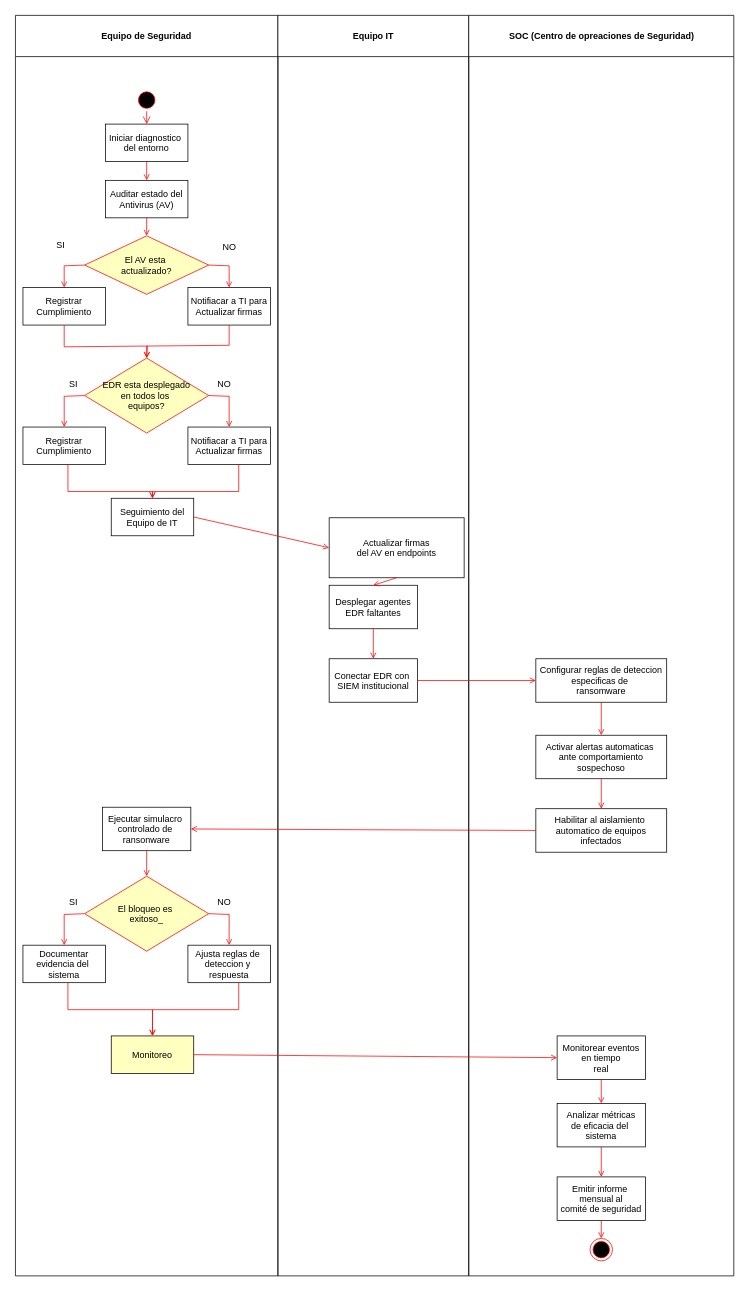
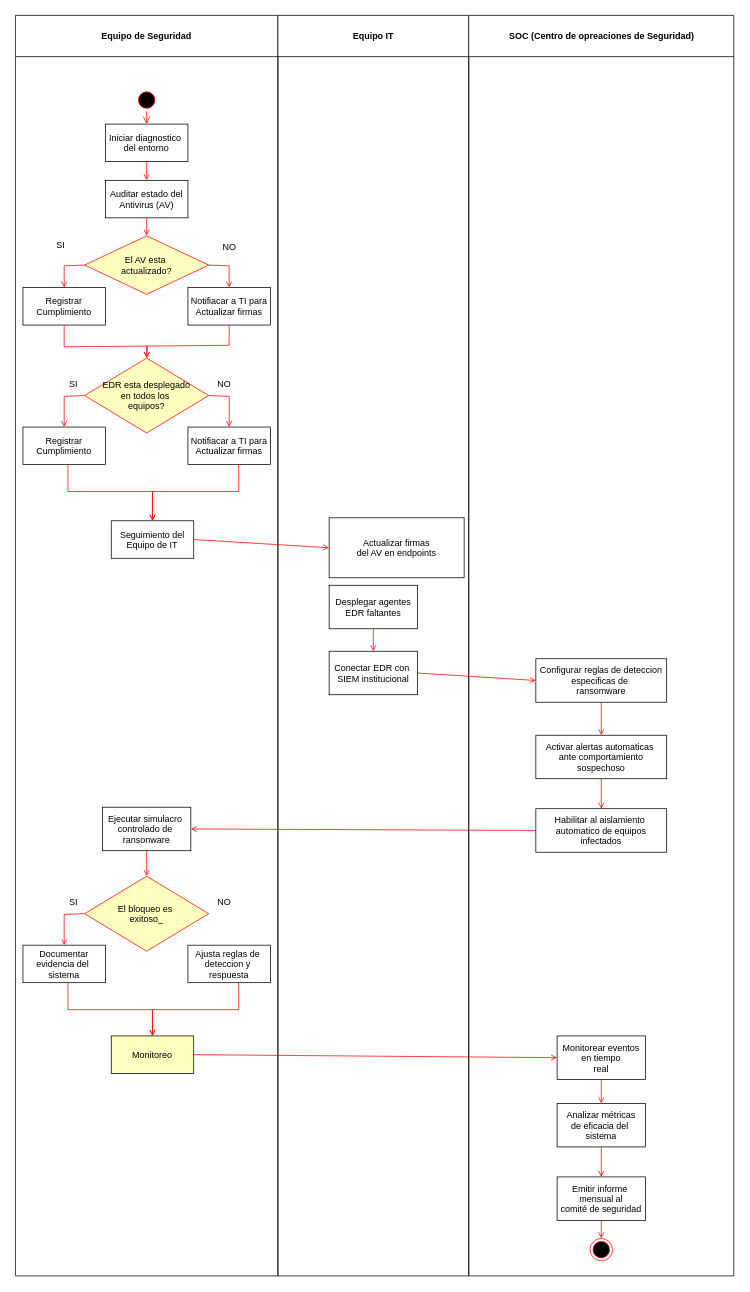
(152, 517) -> (152, 540)
(386, 581) -> none
(373, 681) -> (373, 673)
(229, 919) -> none
